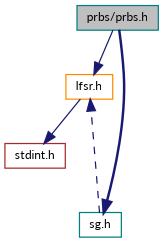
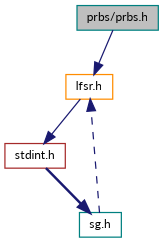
(123, 116) -> (63, 186)
